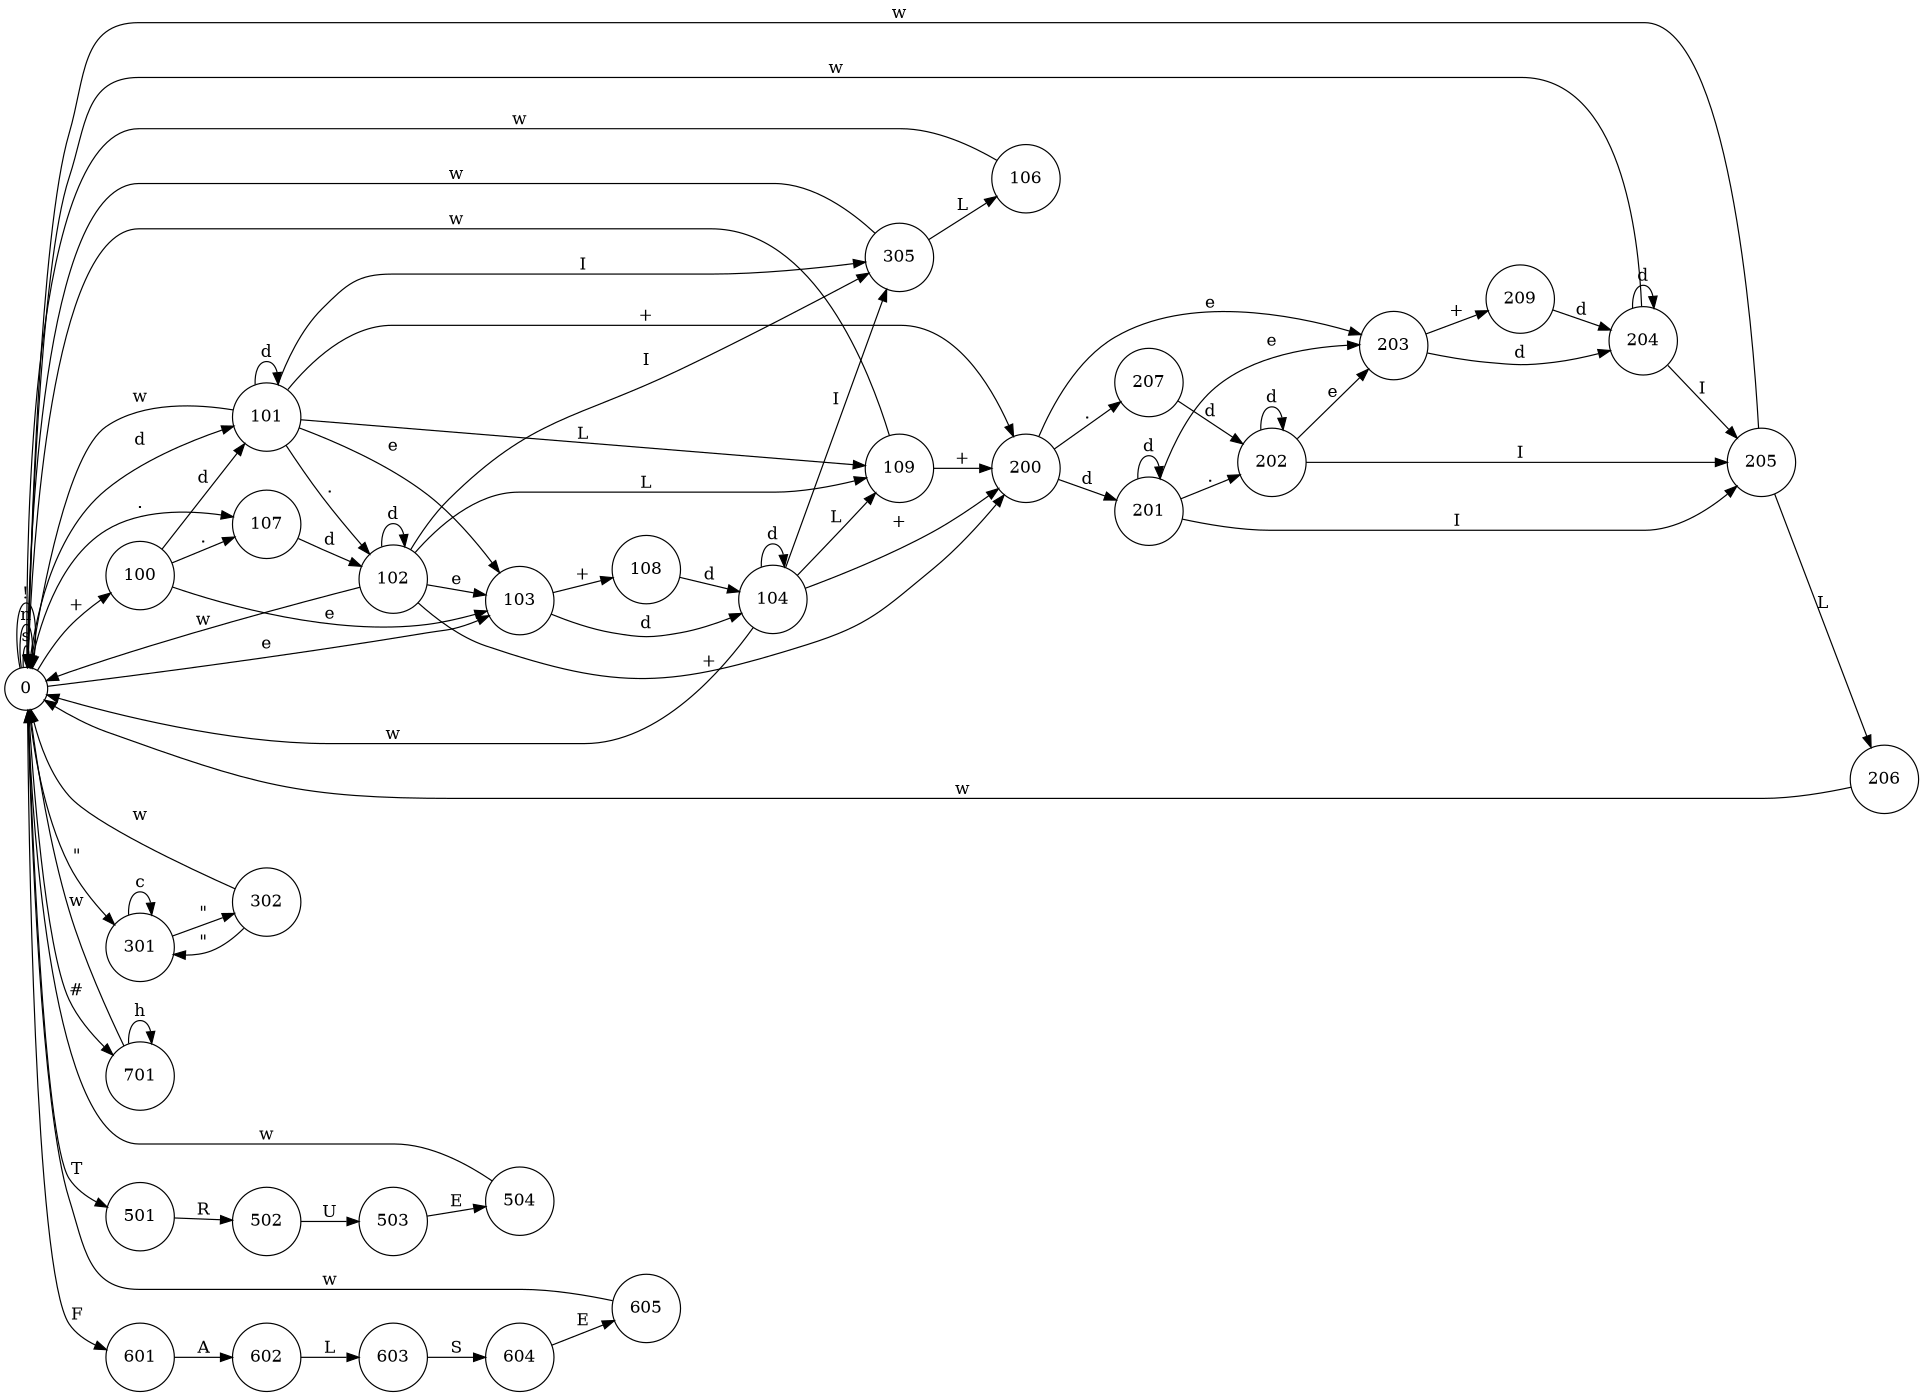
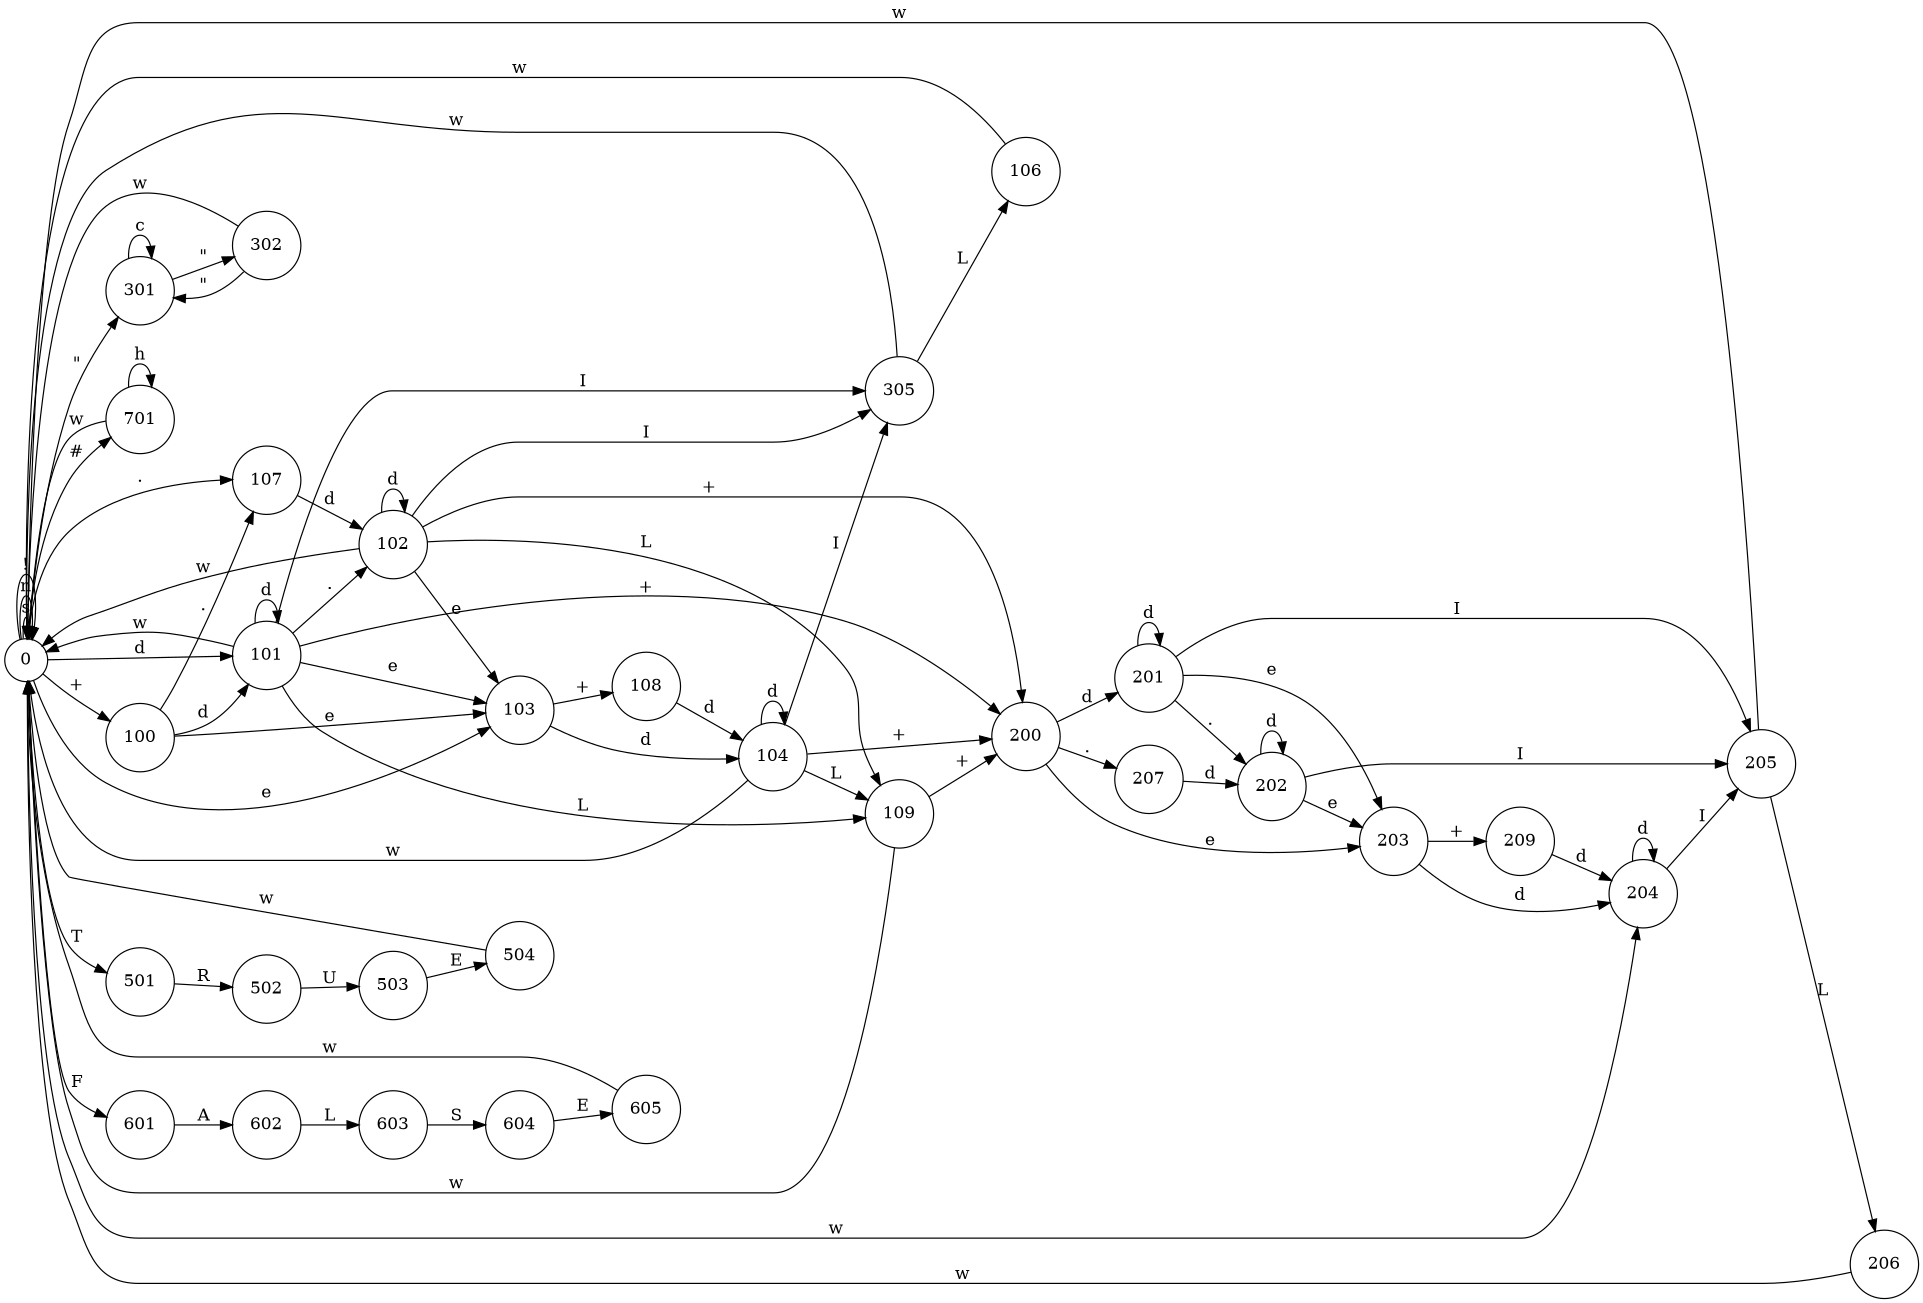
(665, 77) -> (699, 1238)
